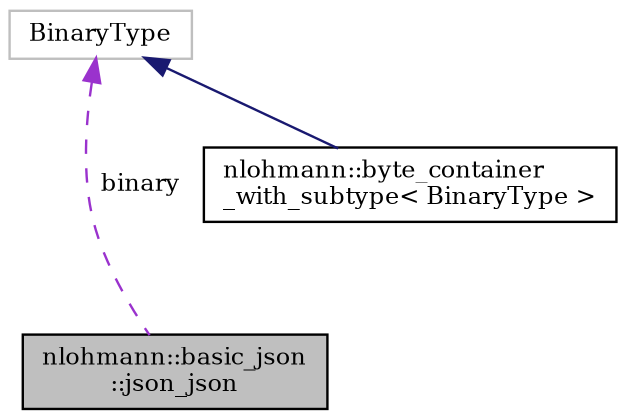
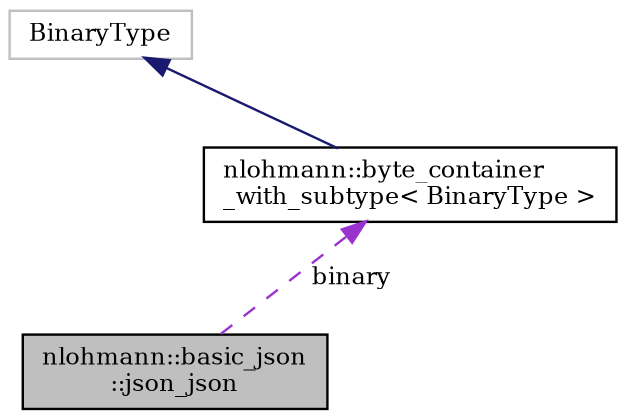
(92, 215) -> (283, 286)
